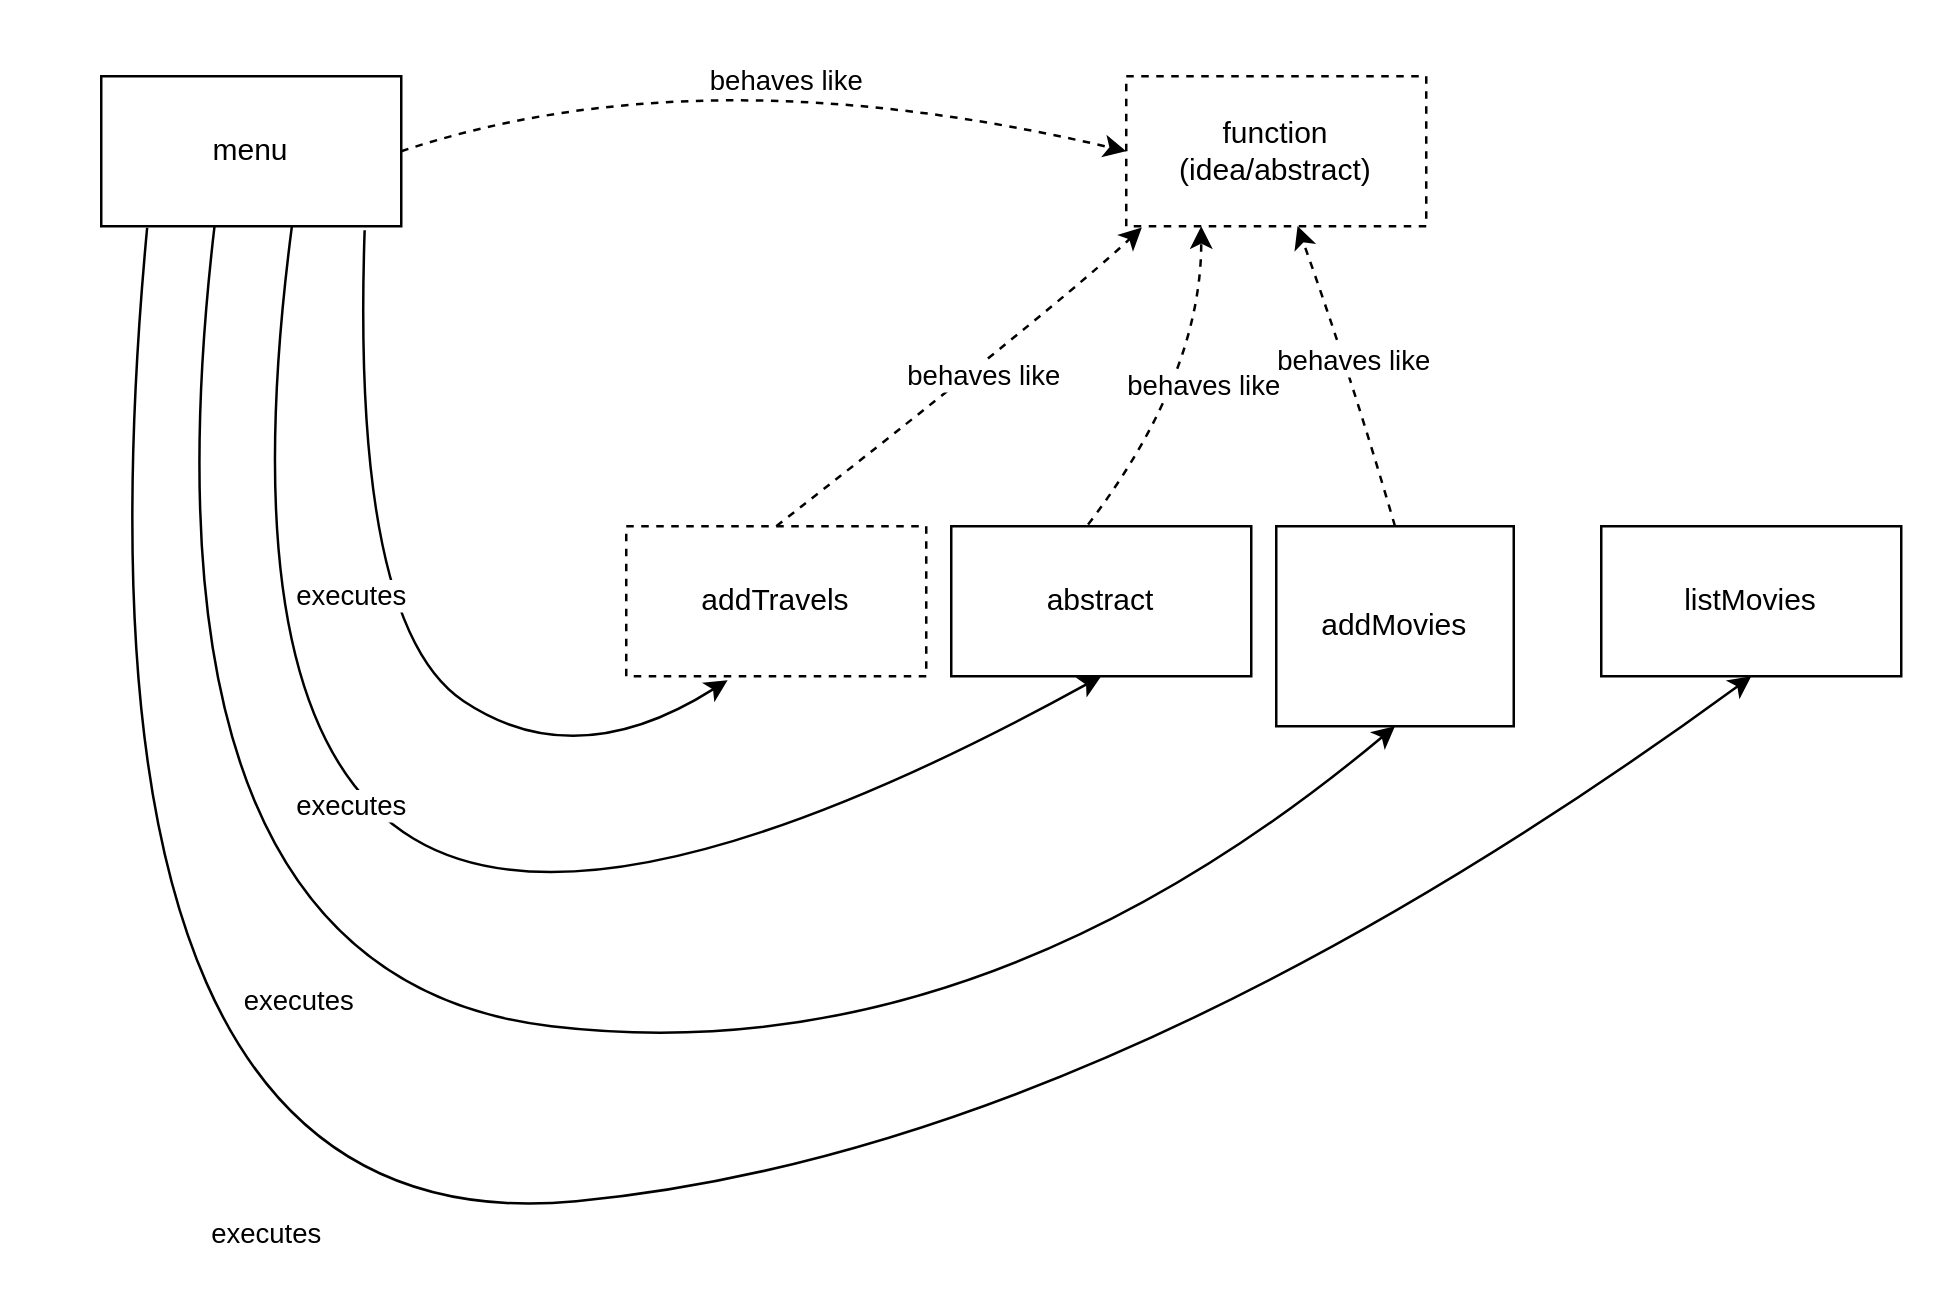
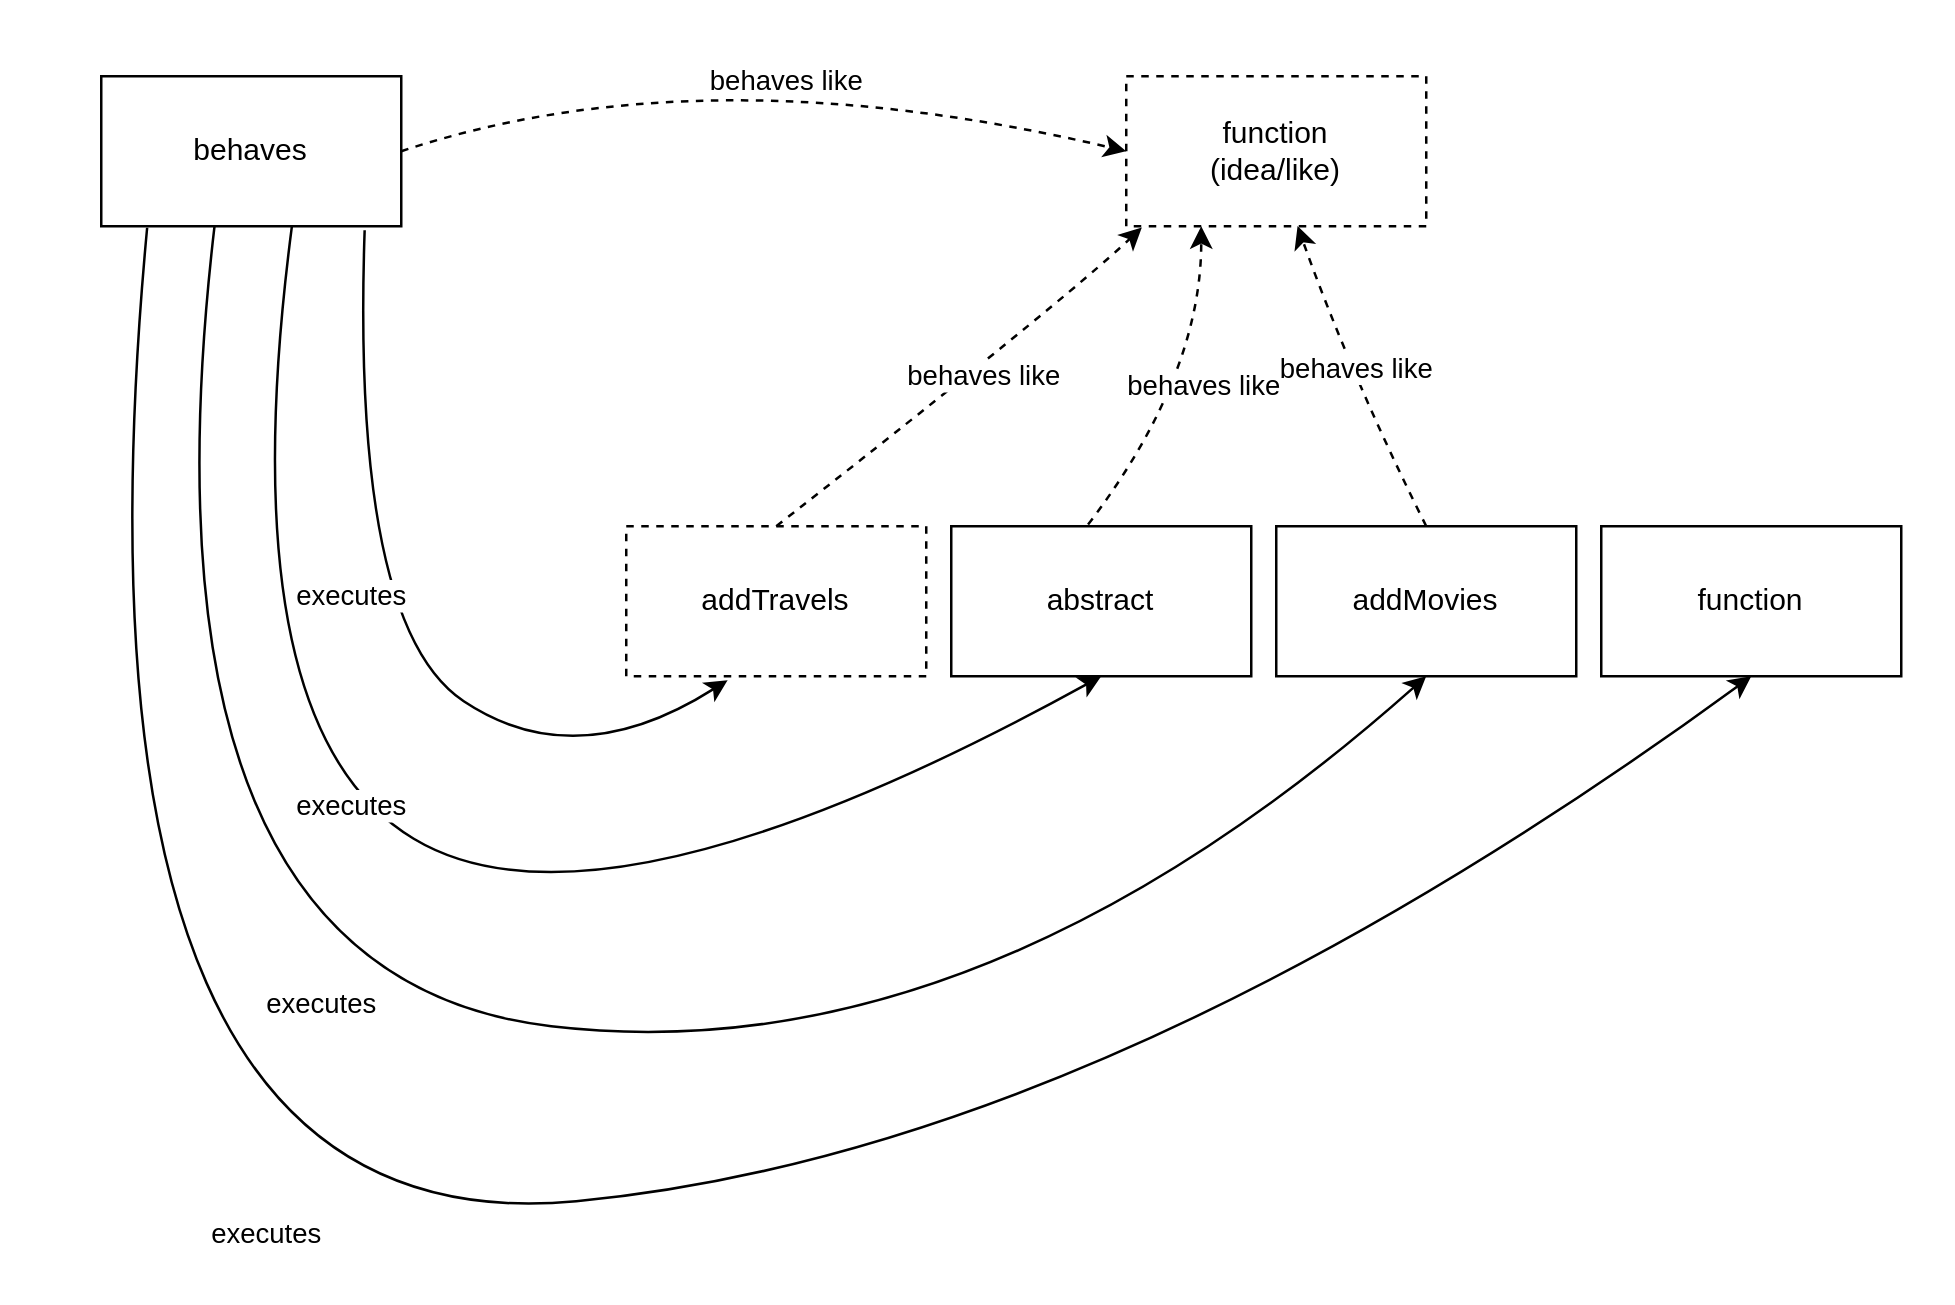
(251, 151) -> (251, 151)
(1276, 151) -> (1276, 151)
(1751, 601) -> (1751, 601)
(1395, 626) -> (1426, 601)
